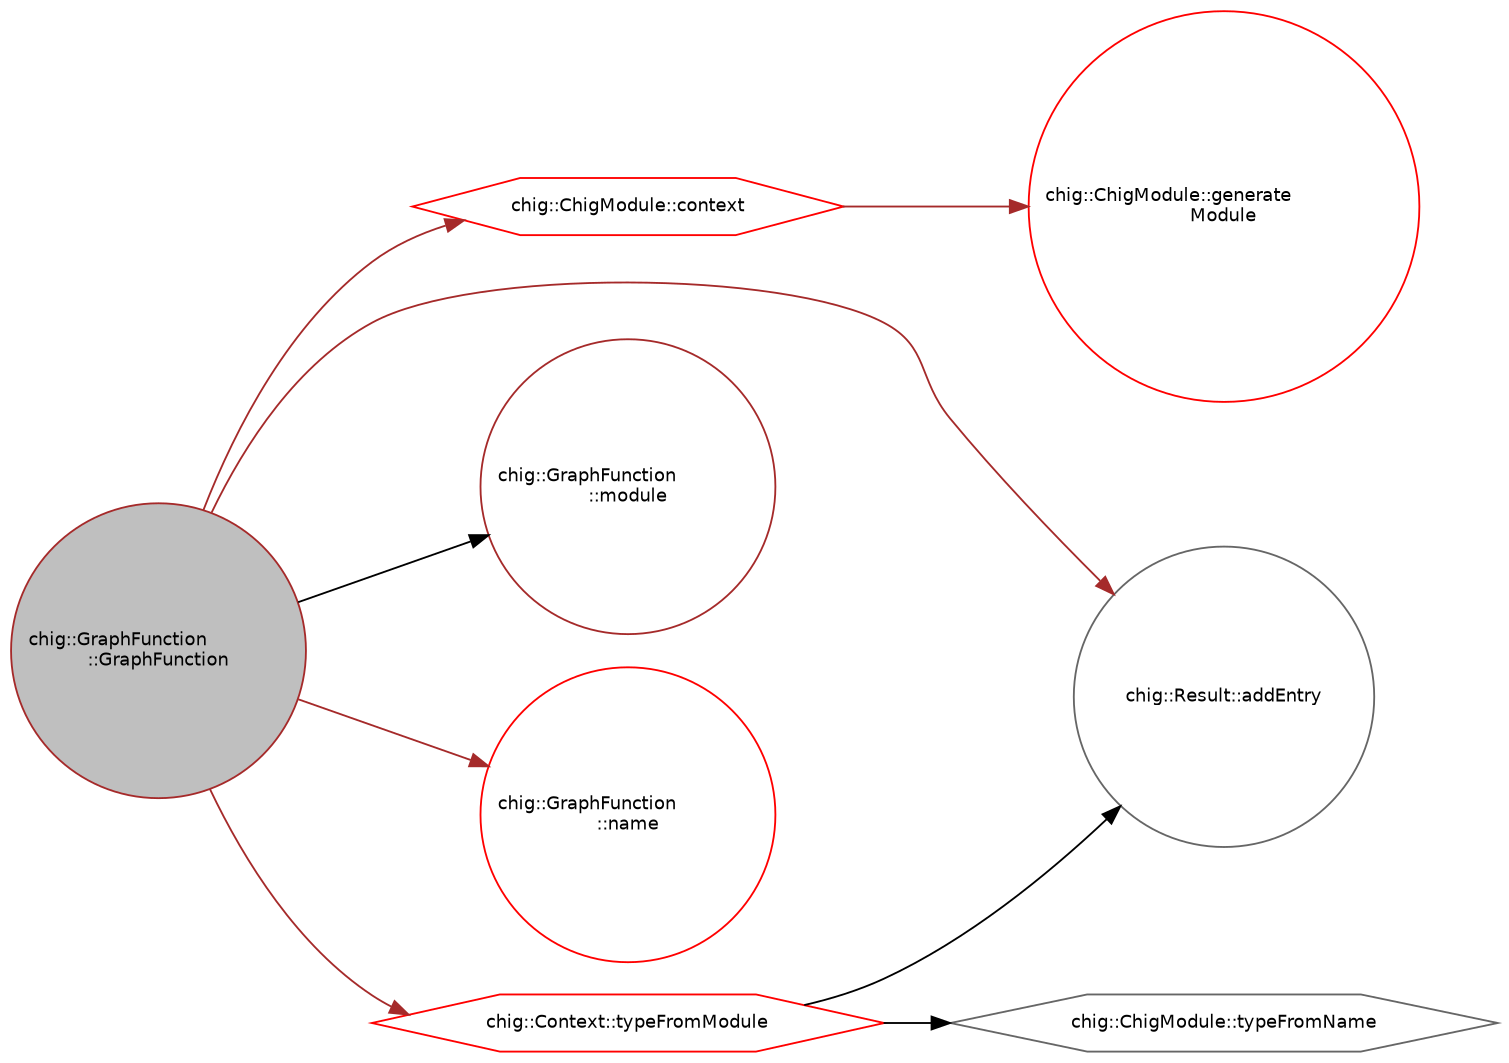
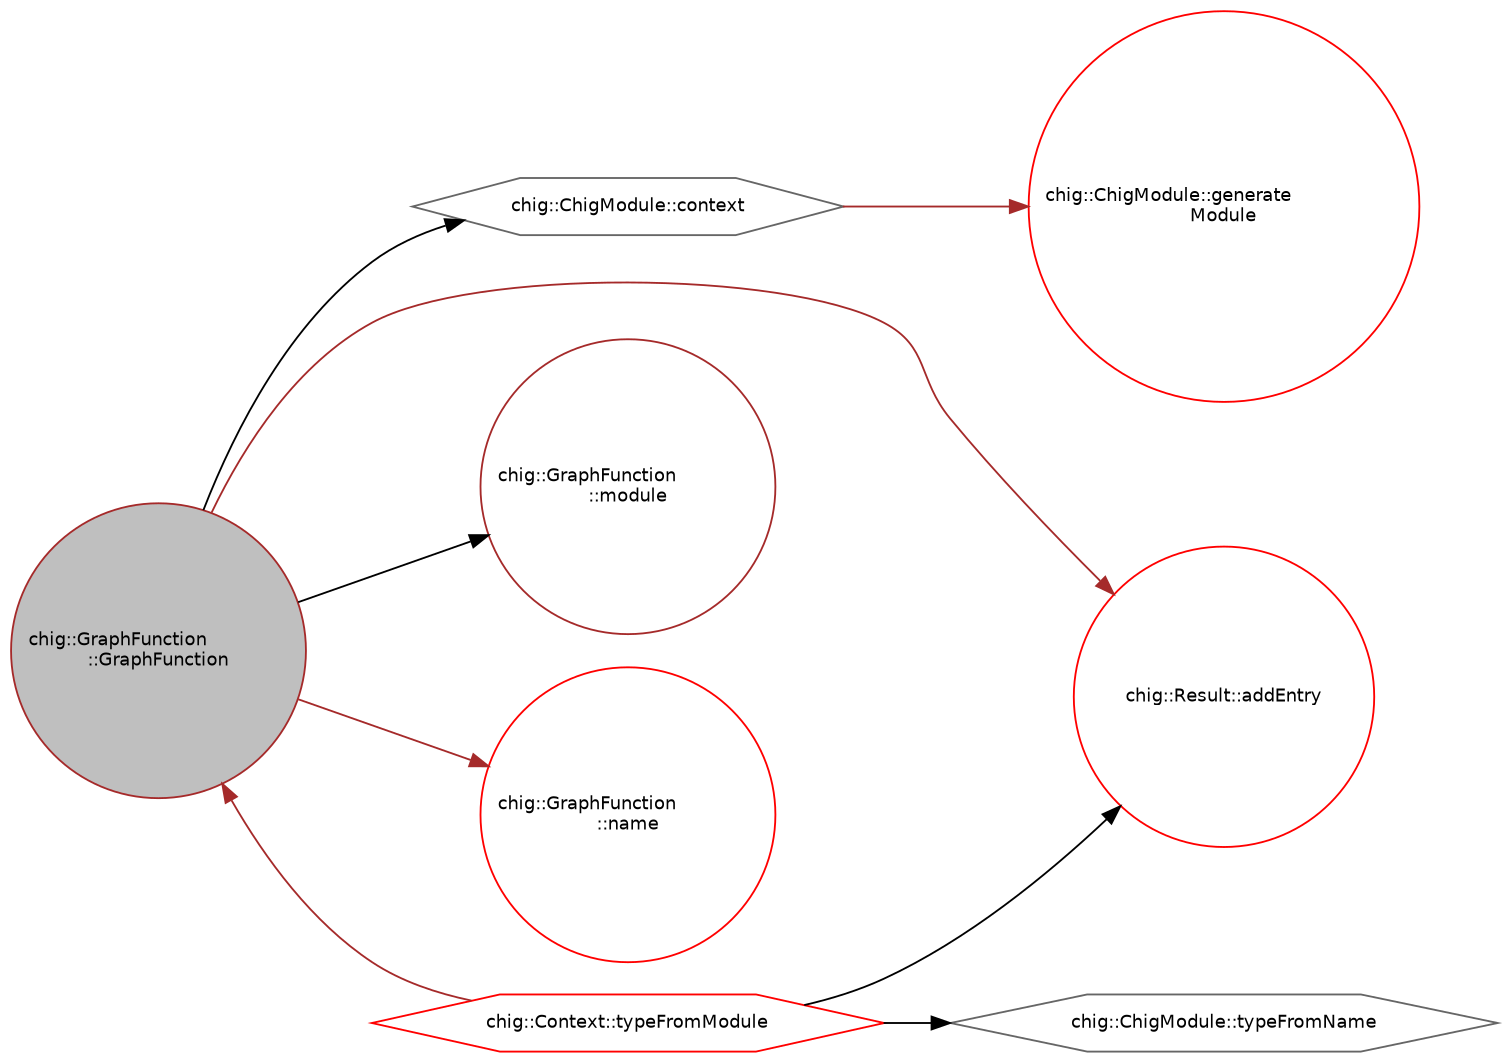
(628, 207) -> (628, 207)
(295, 341) -> (295, 341)
(1224, 697) -> (1224, 697)
(285, 912) -> (329, 928)
